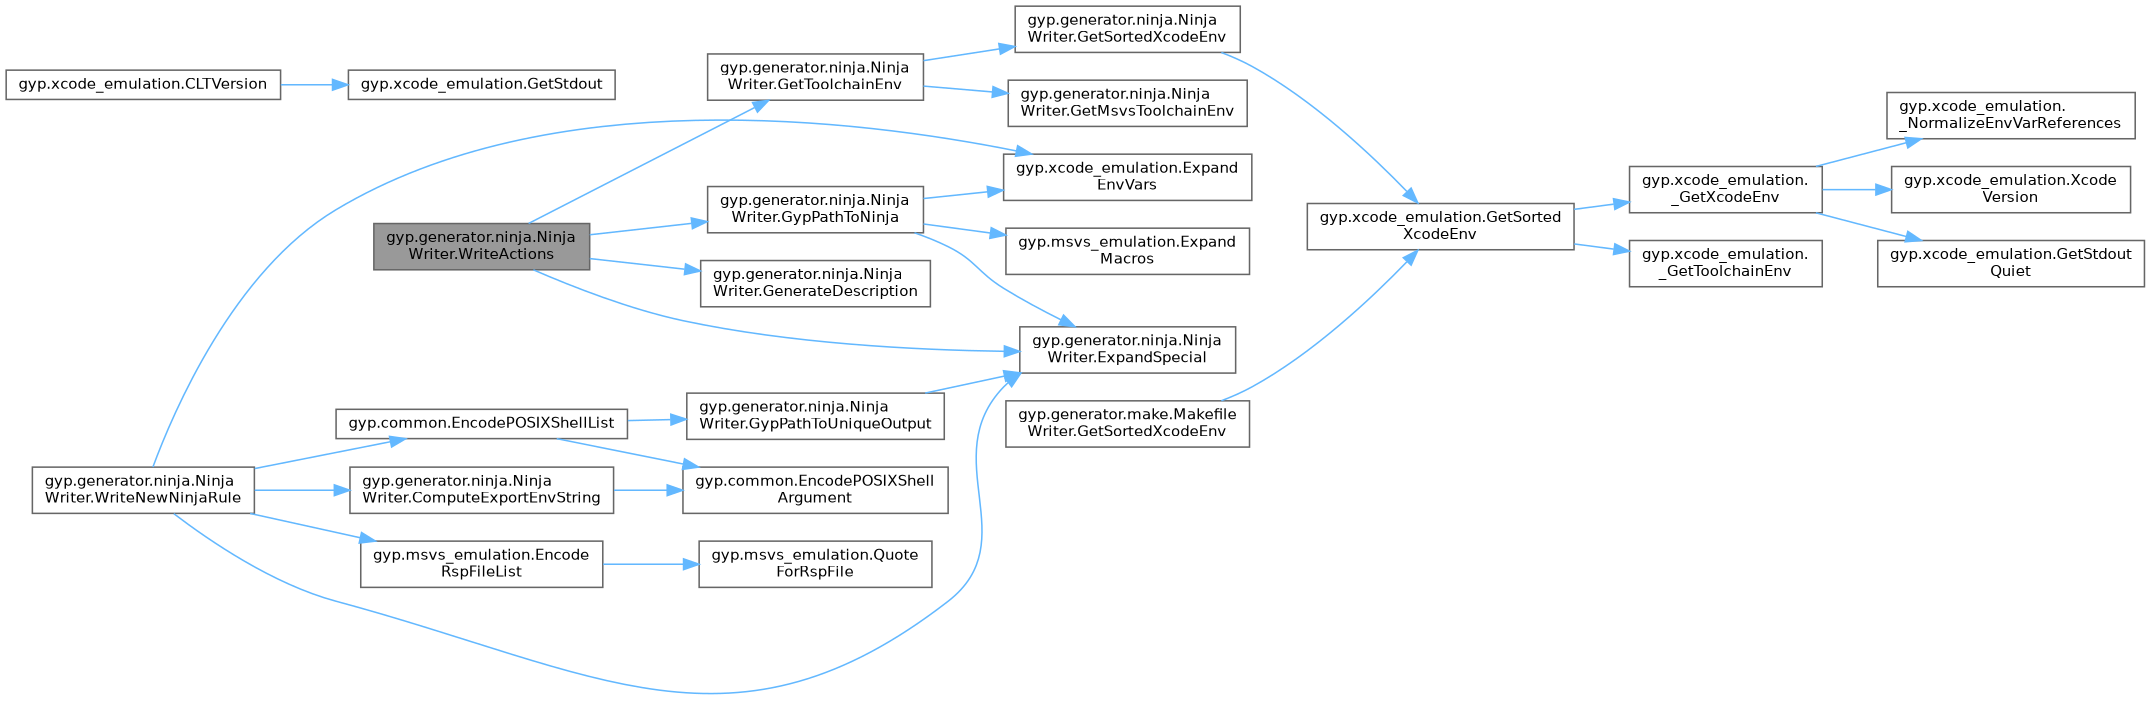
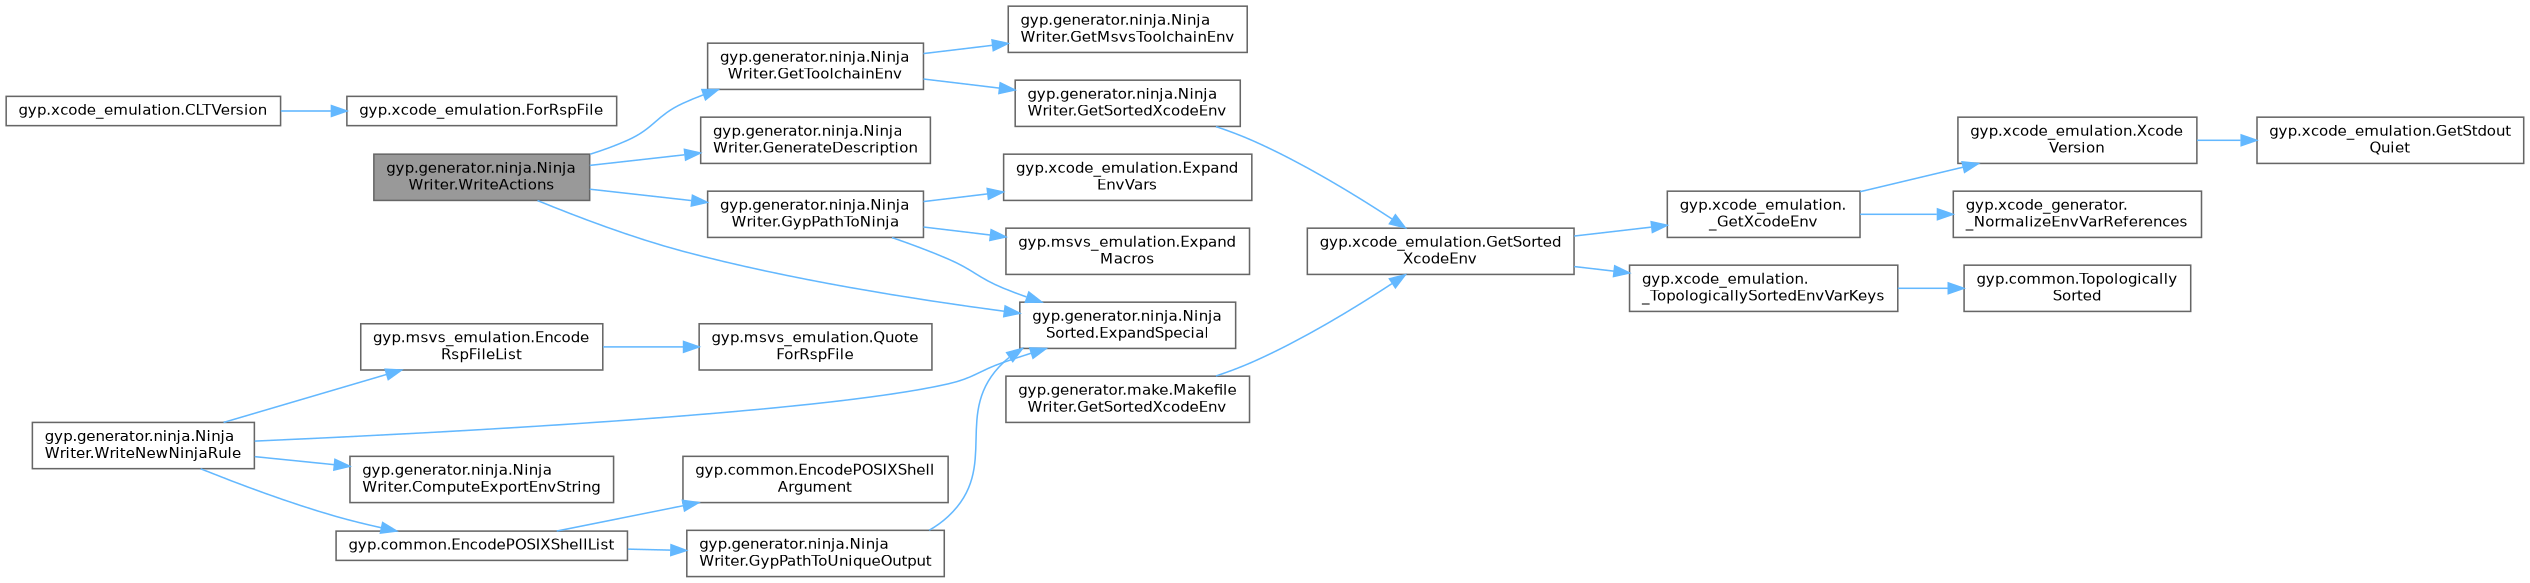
(482, 85) -> (482, 111)
(2011, 116) -> (2077, 214)
(511, 142) -> none
(1861, 225) -> (2219, 140)
(1726, 264) -> (1764, 288)
none -> (2077, 288)
(1128, 350) -> (1128, 325)
(641, 490) -> none
